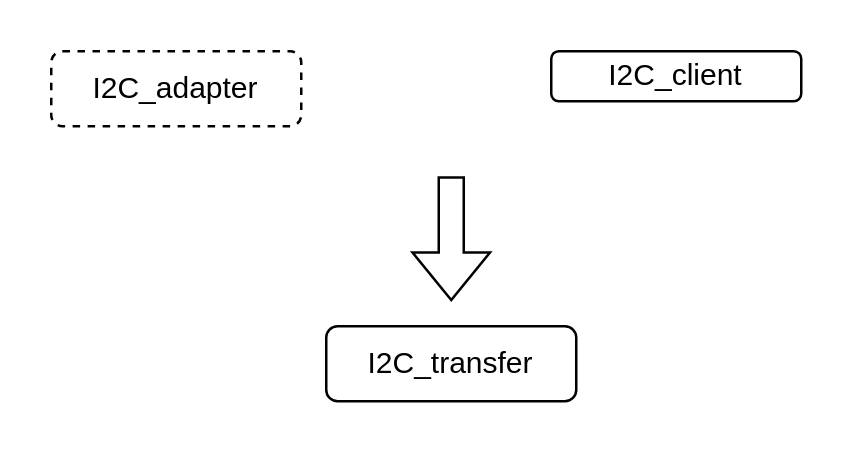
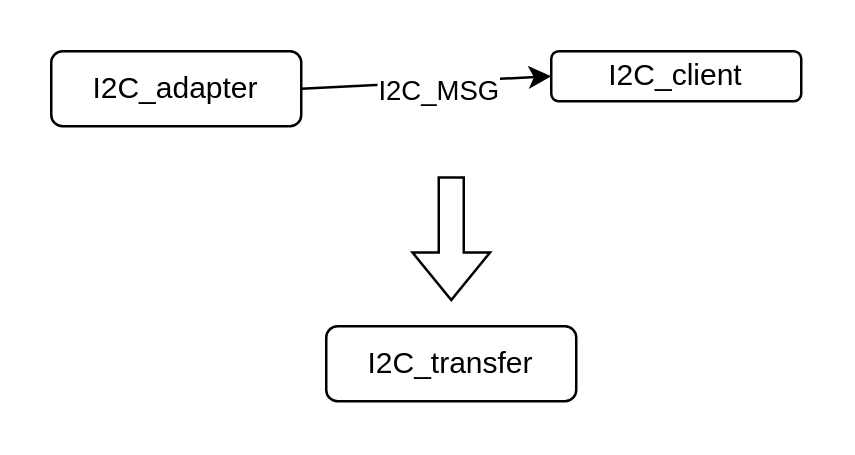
none -> (361, 86)
(176, 89) -> (176, 89)
